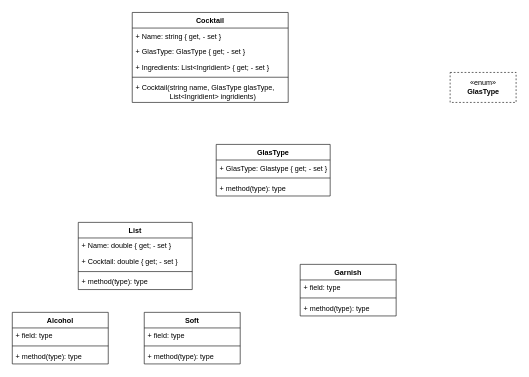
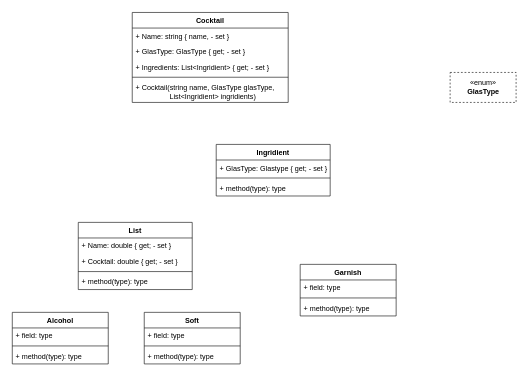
(185, 36) -> (187, 36)
(273, 152) -> (273, 152)
